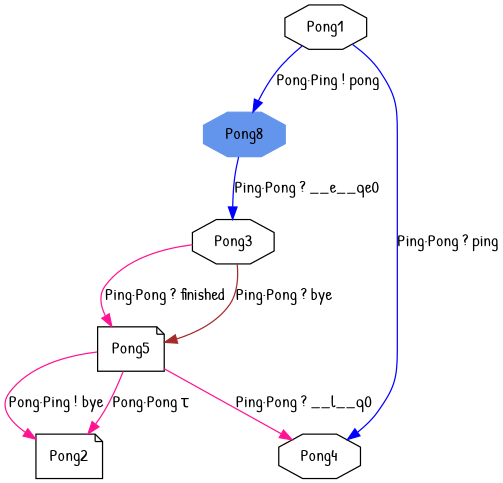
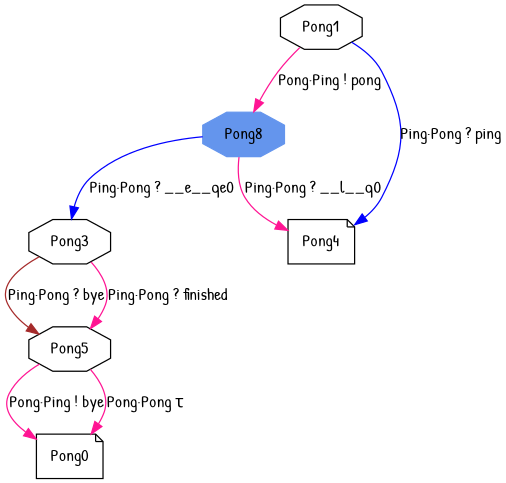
(277, 71) -> (277, 72)
(131, 349) -> (70, 349)
(223, 401) -> (245, 198)
(69, 456) -> (70, 456)
(320, 456) -> (321, 242)
